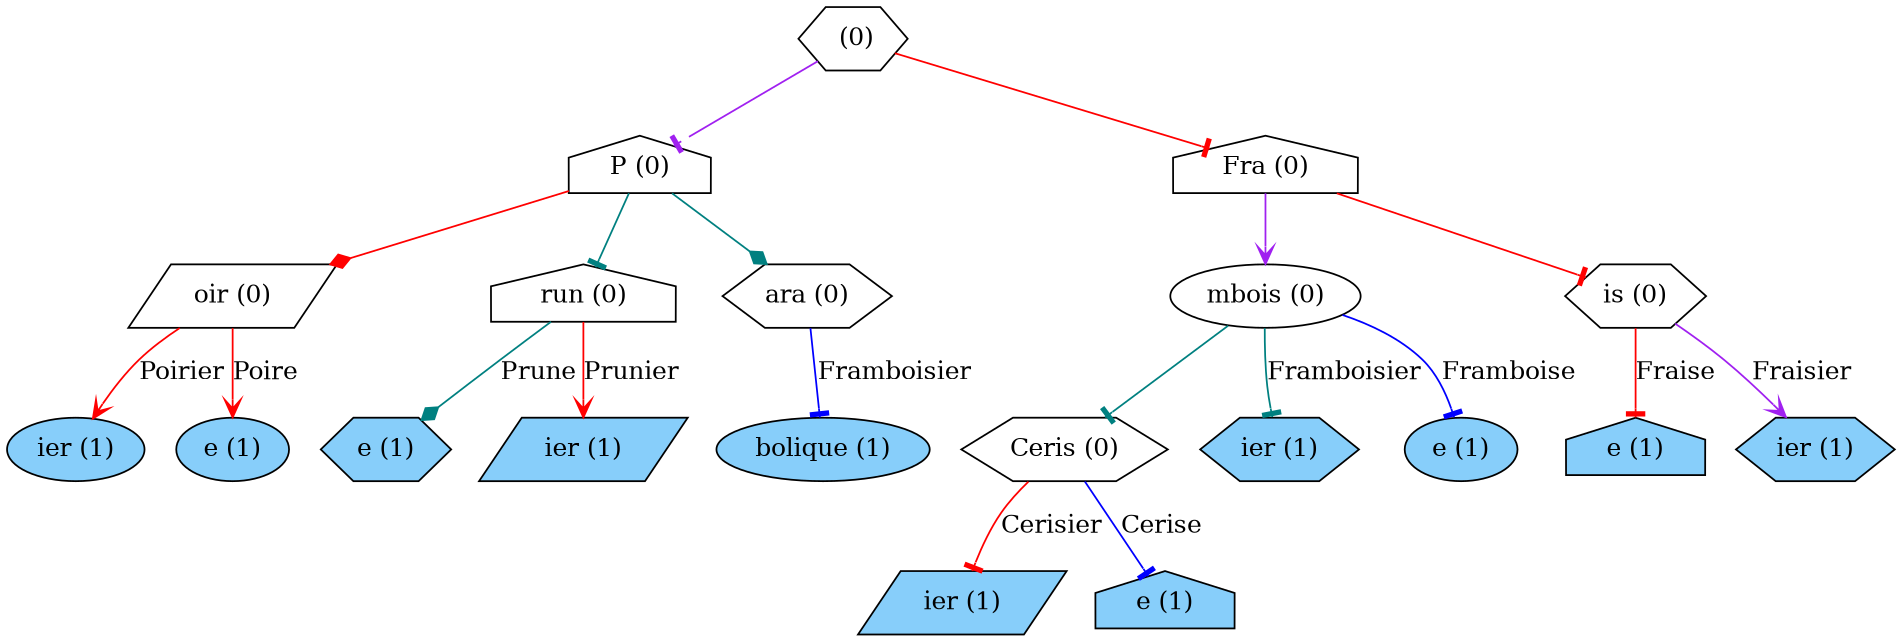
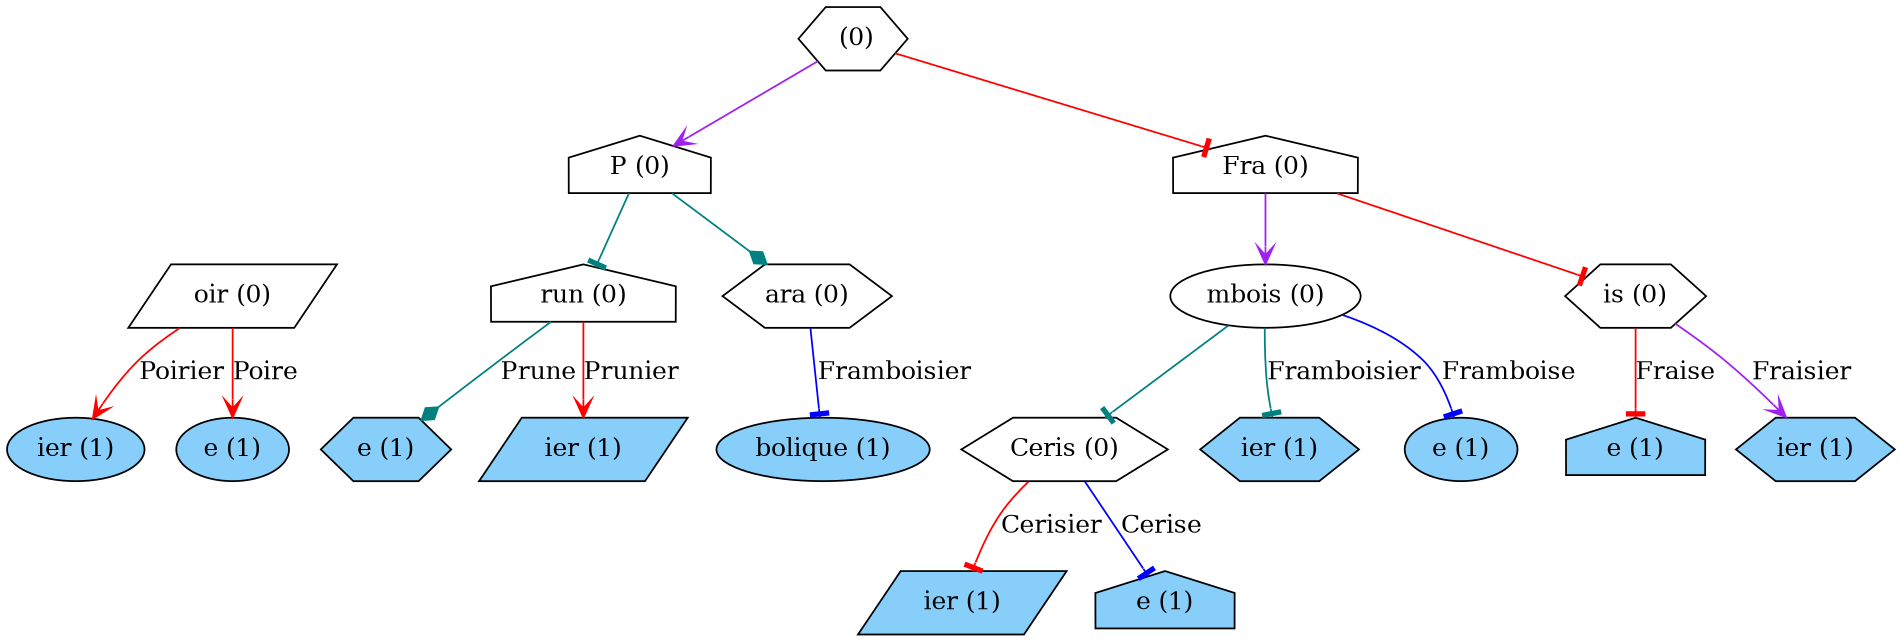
(753, 99) -> (753, 99)
(460, 225) -> none
